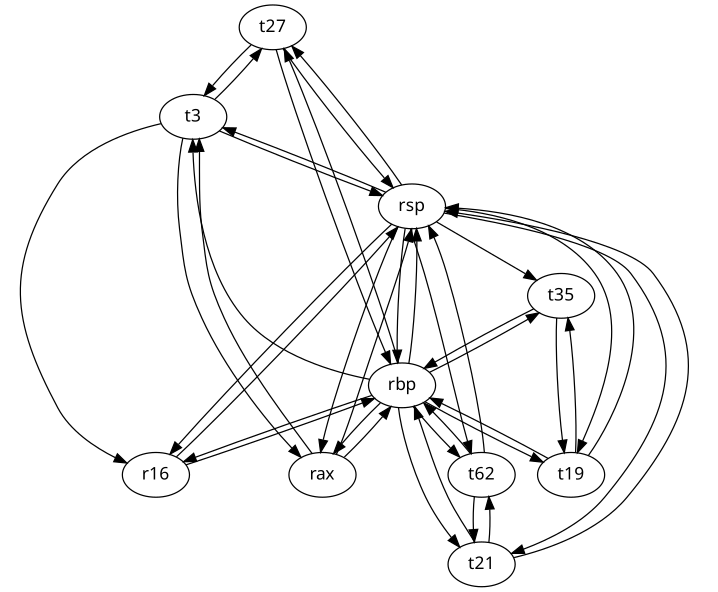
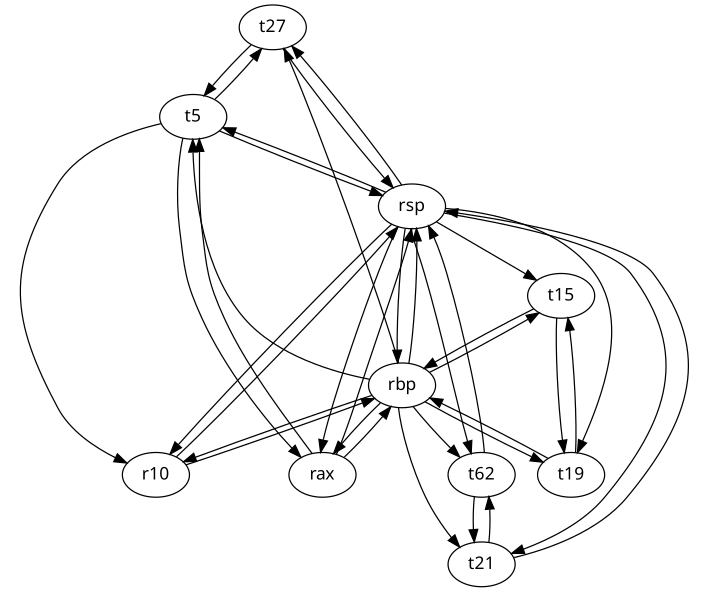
(193, 117) -> (193, 117)
(328, 202) -> none
(621, 282) -> none
(561, 296) -> (561, 296)
(452, 432) -> none
(156, 475) -> (156, 475)
(442, 483) -> none
